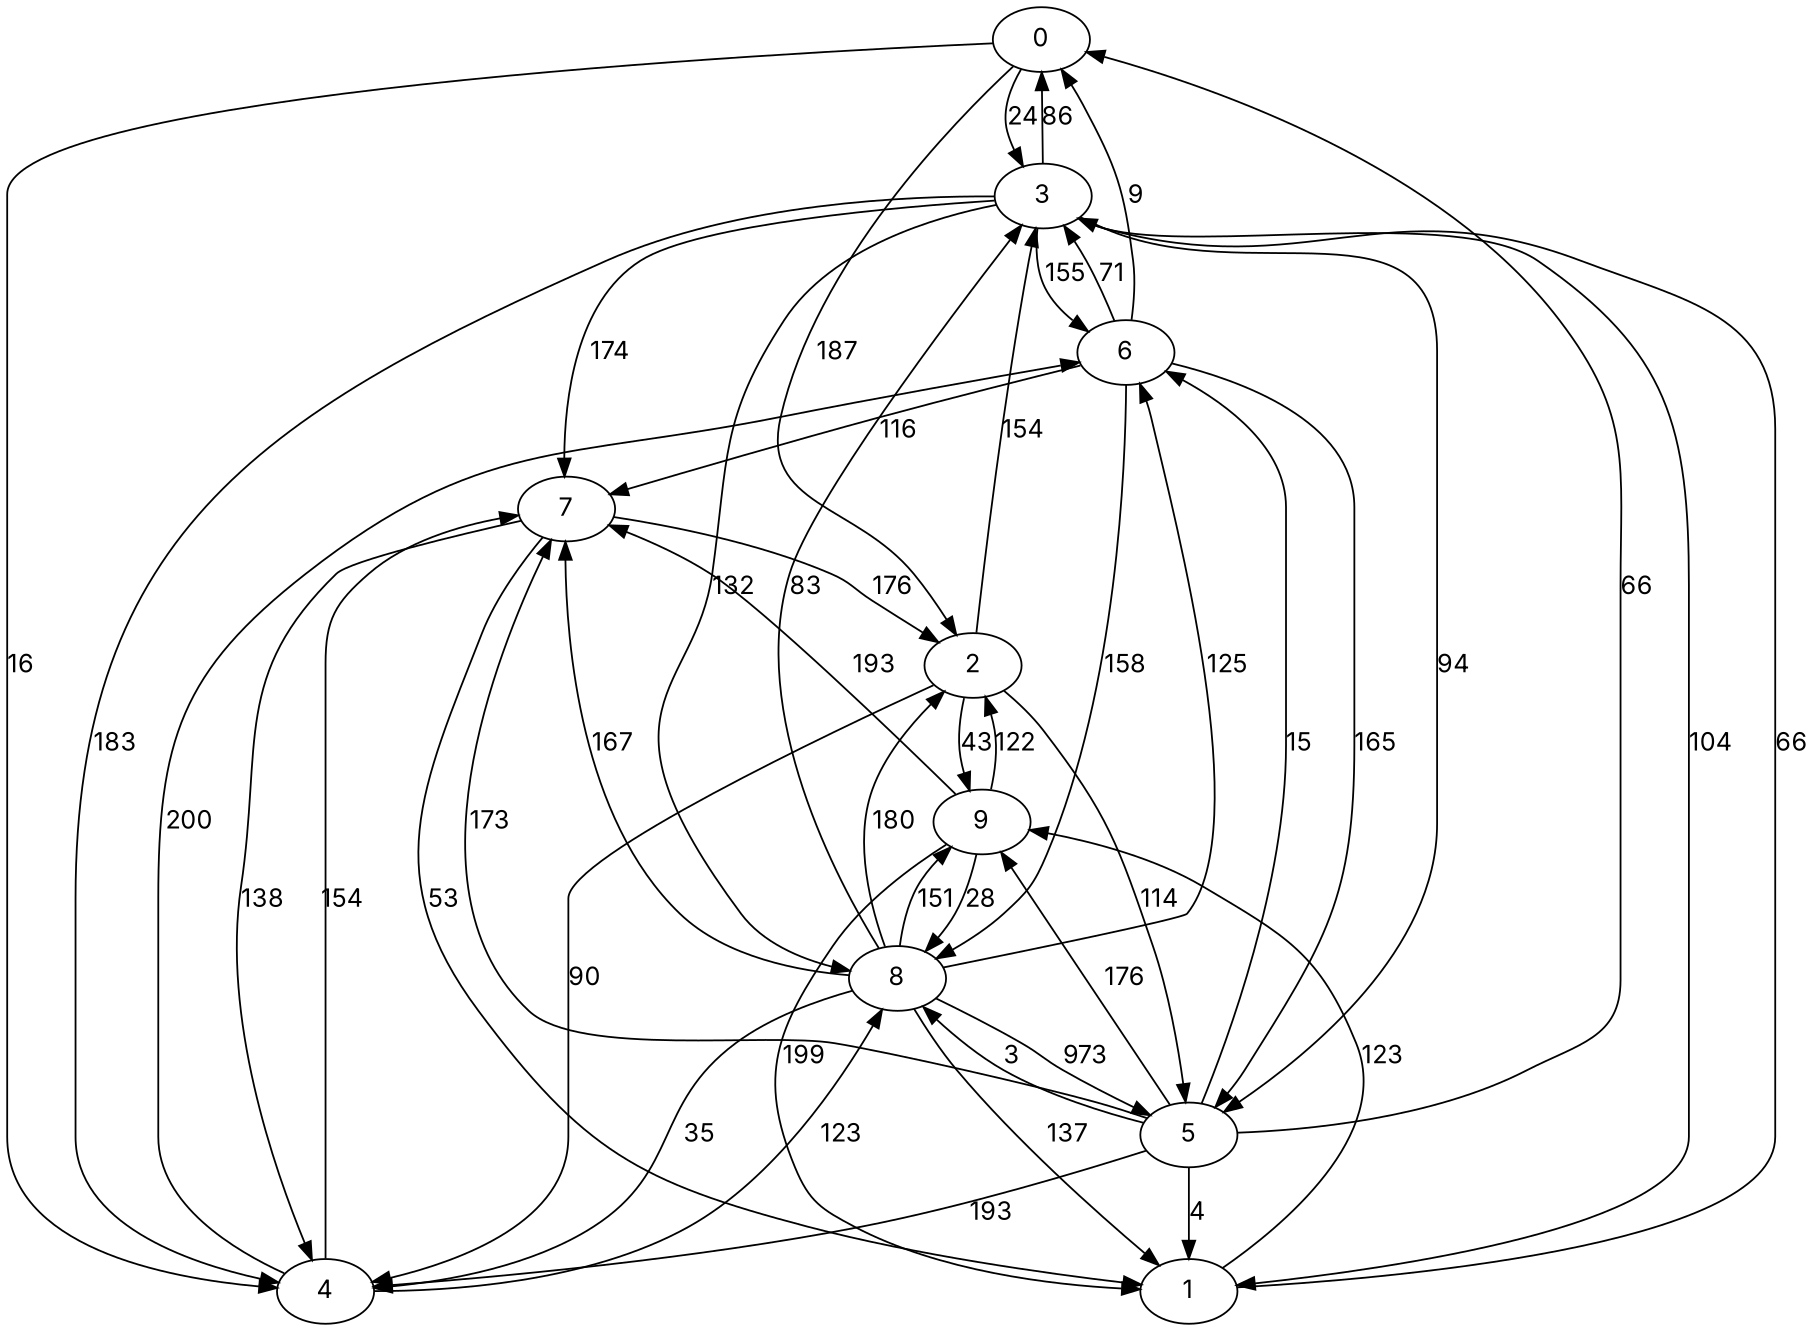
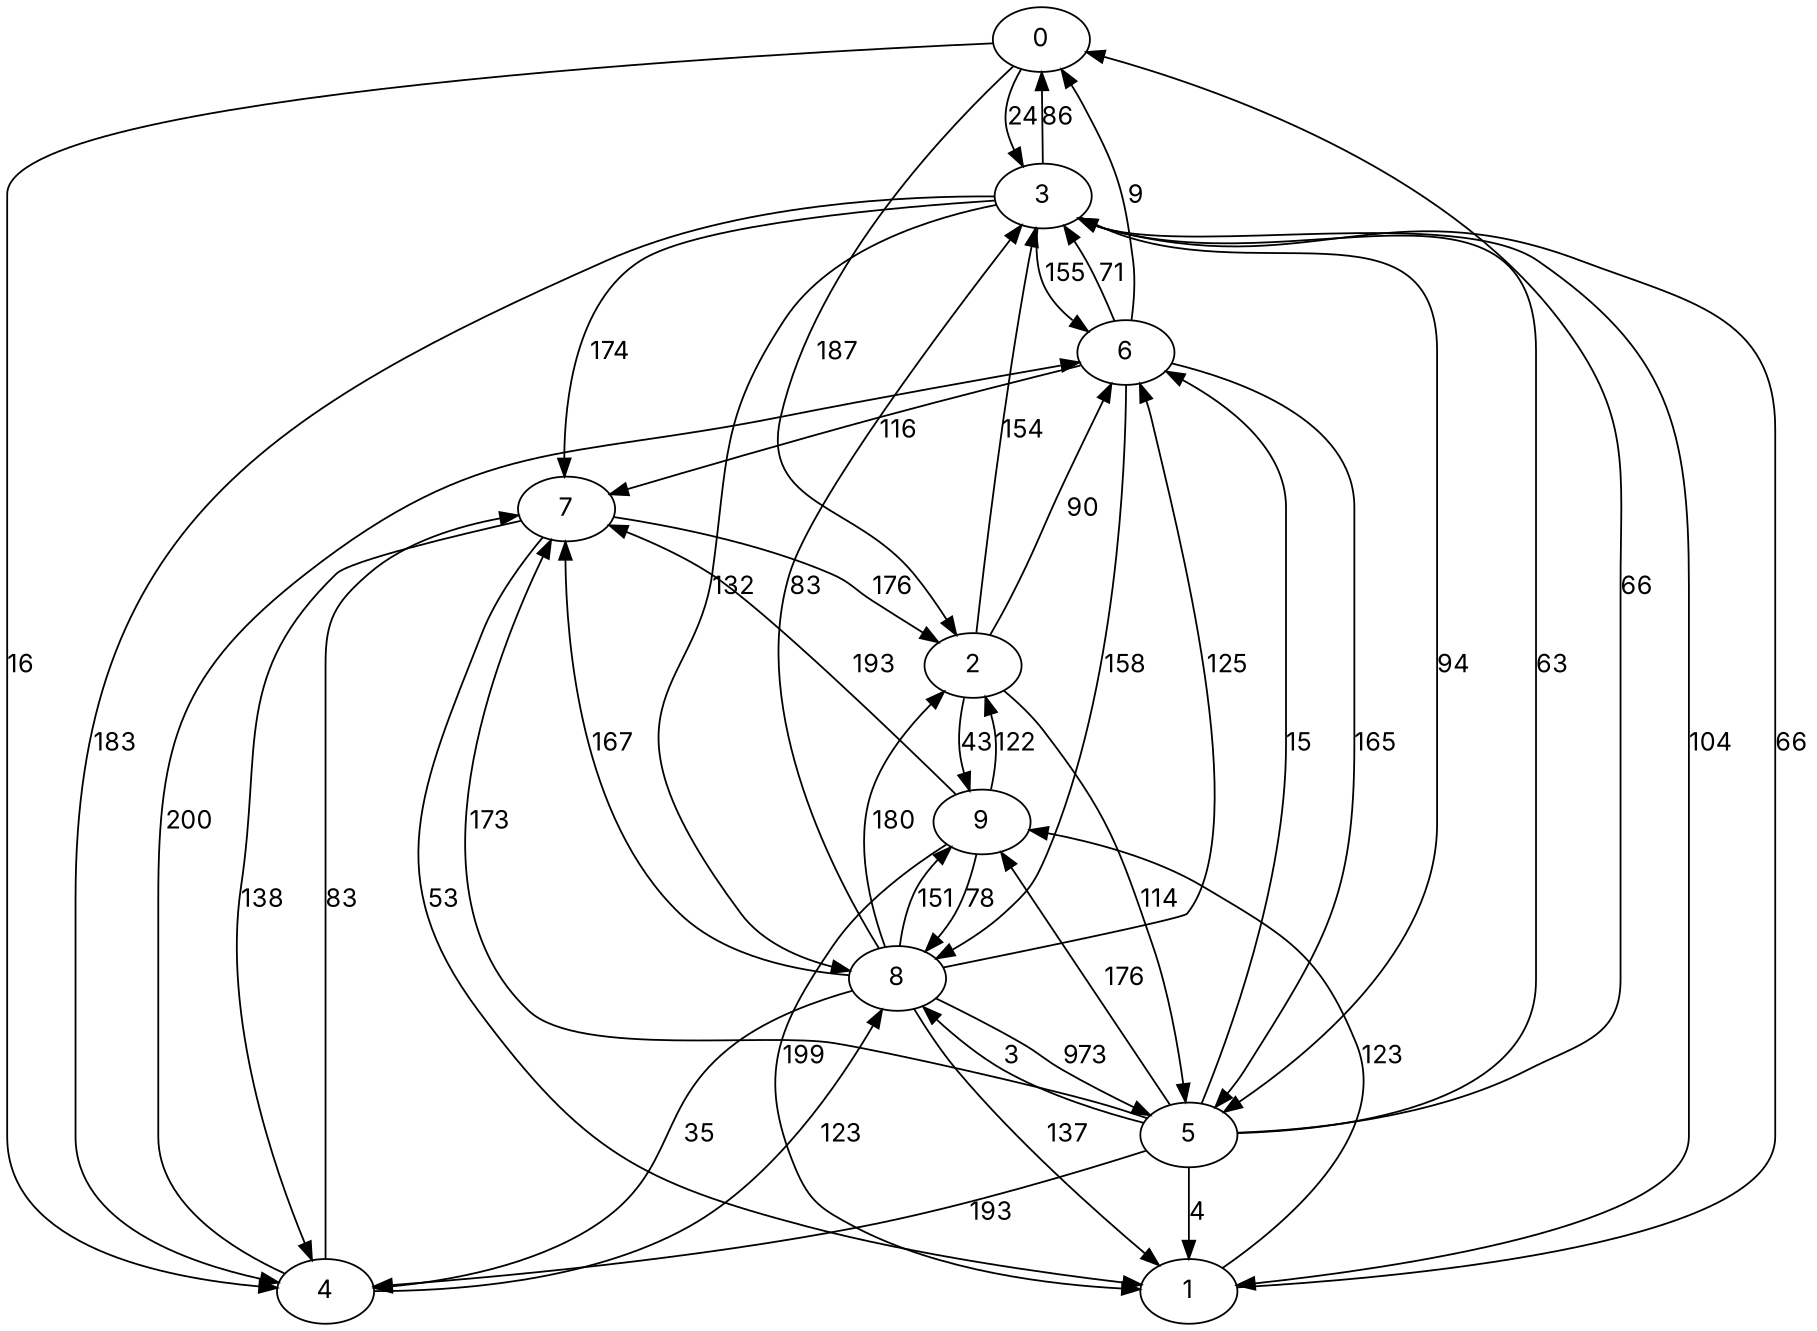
none -> (1536, 593)
(343, 900) -> (343, 900)
(981, 900) -> (981, 900)
(568, 926) -> (1048, 518)
